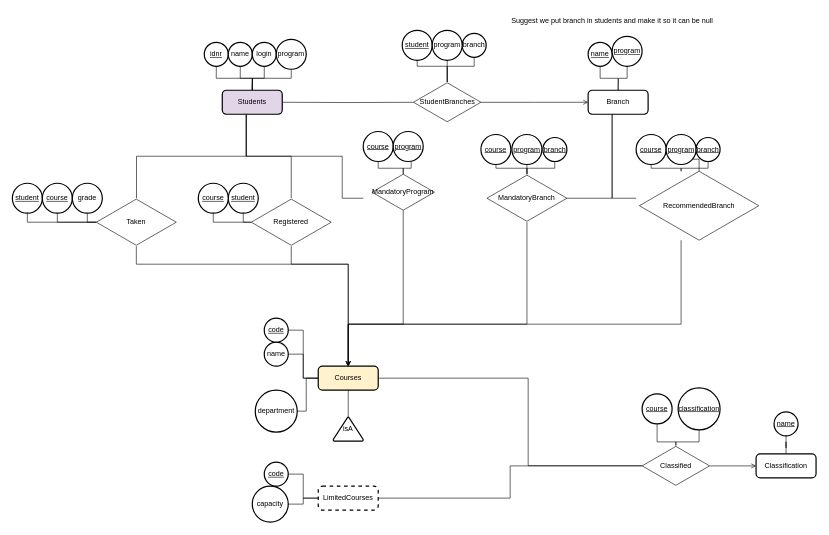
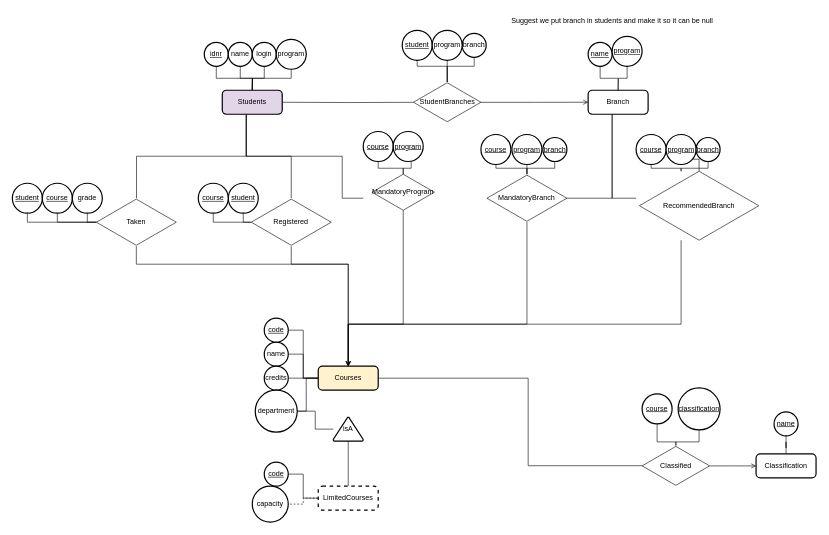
none -> (276, 378)
none -> (289, 378)
(348, 404) -> (315, 426)
(468, 498) -> (348, 464)
(298, 504) -> (298, 504)
